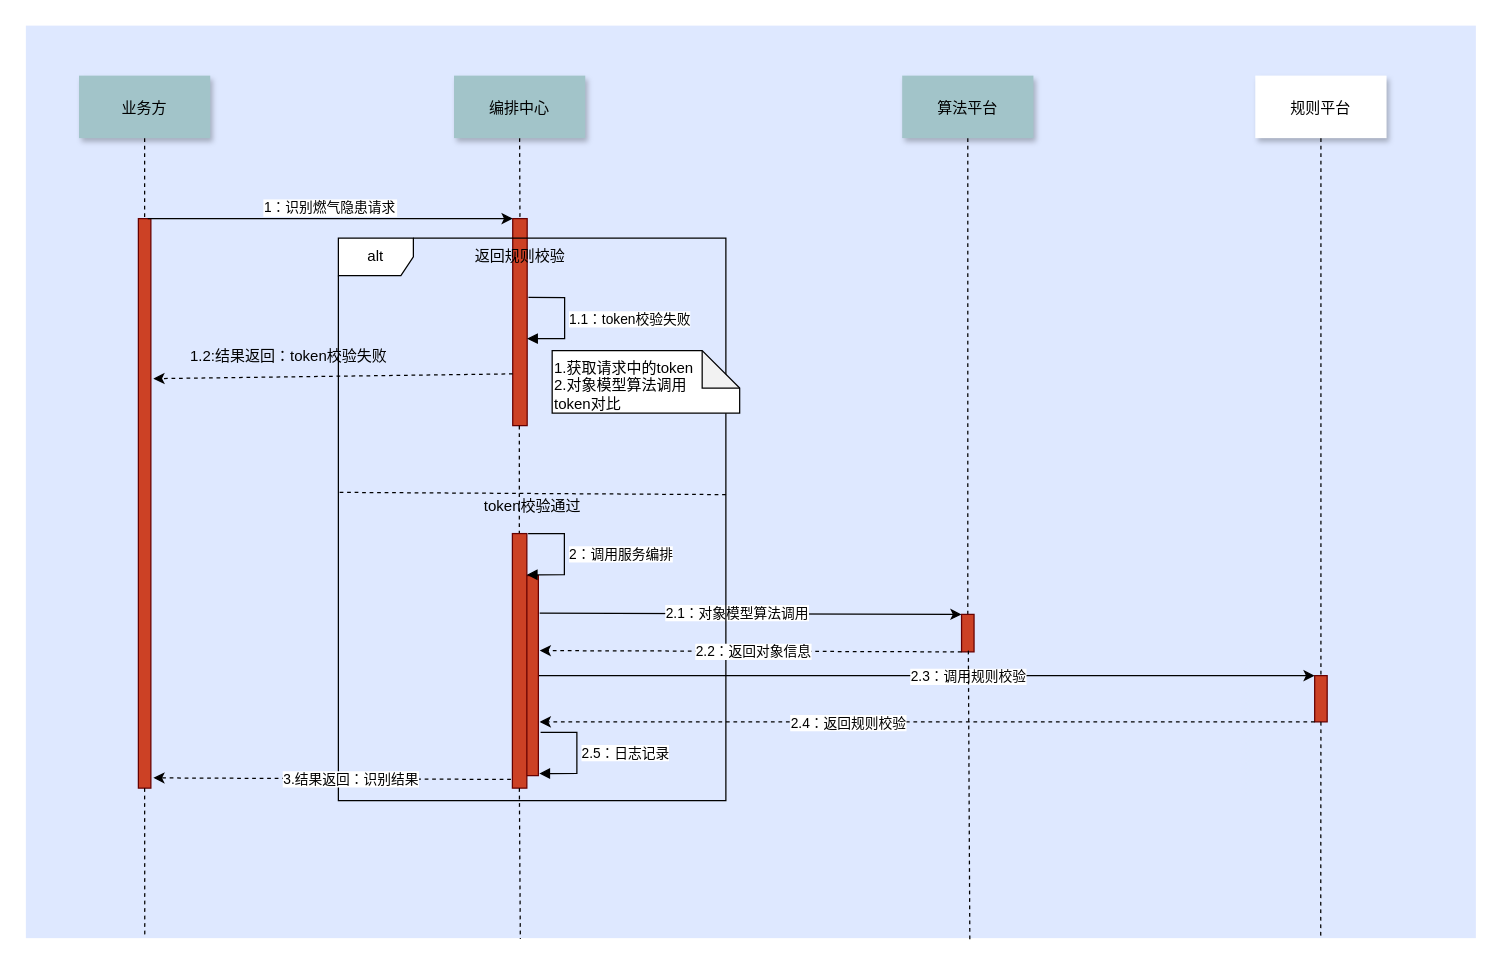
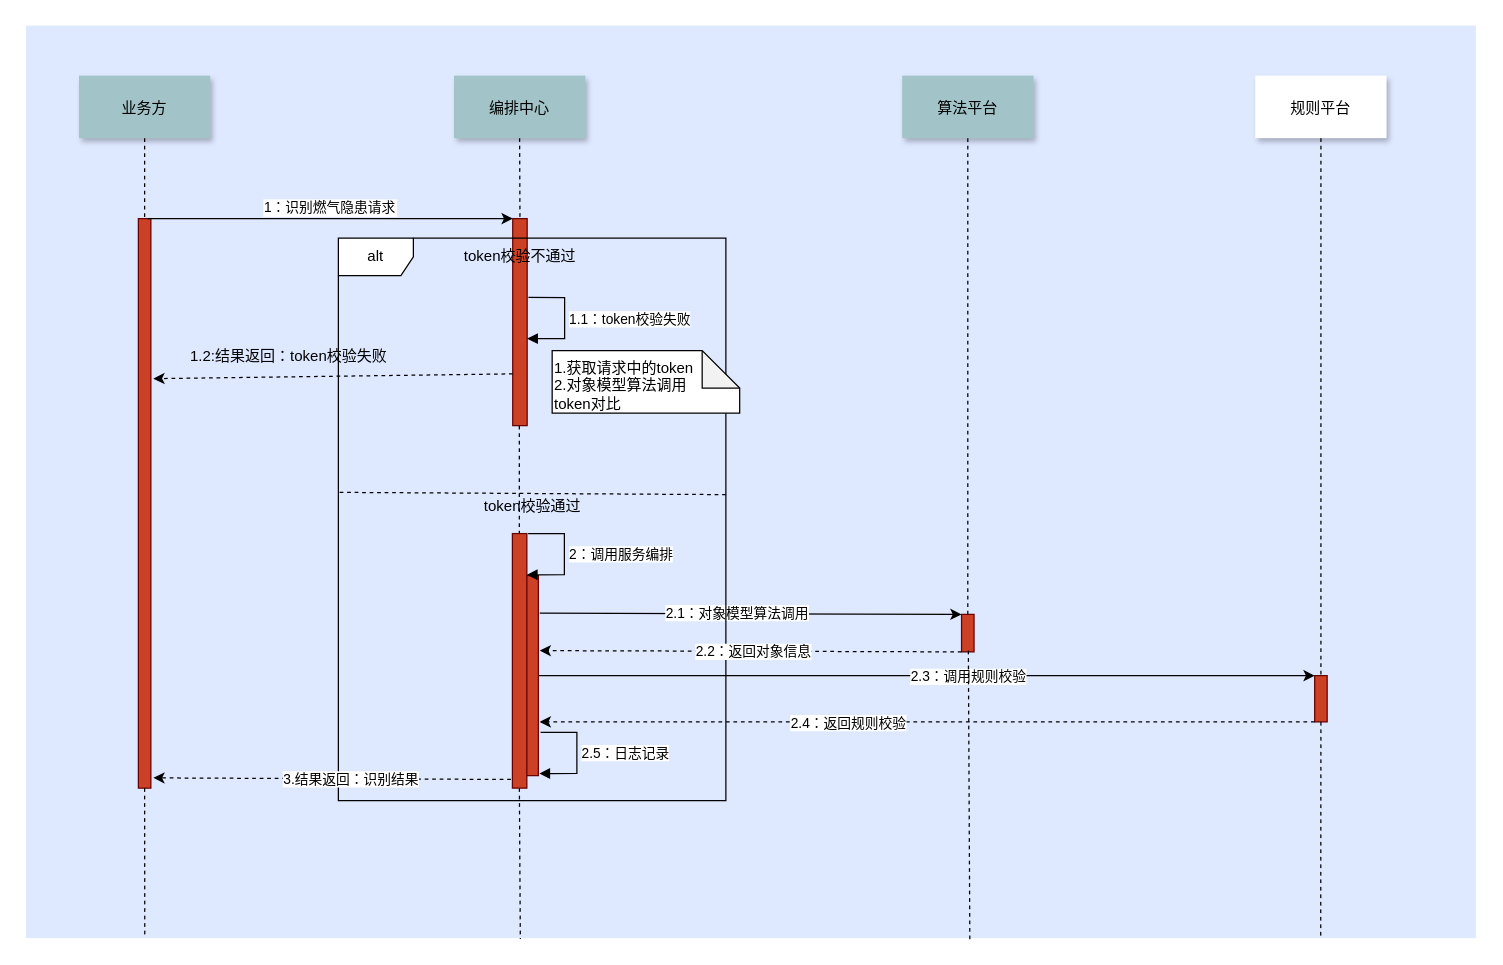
(520, 257) -> (520, 257)
